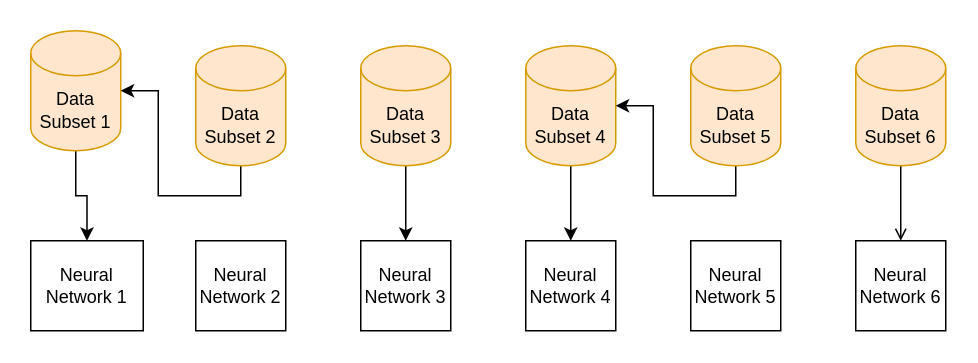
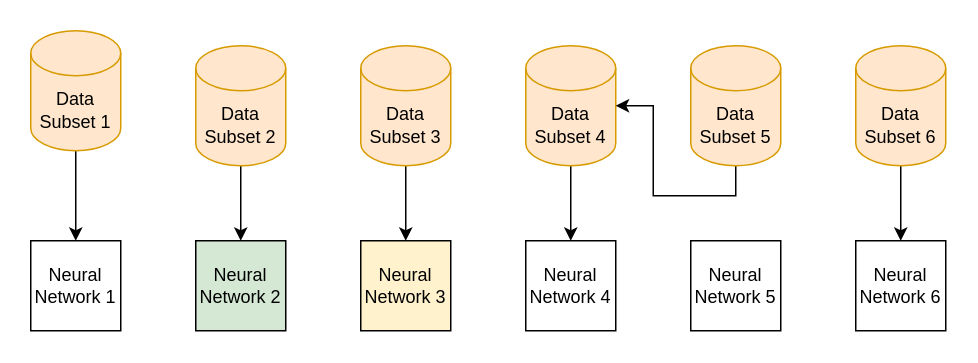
(158, 173) -> (241, 212)
(901, 231) -> (901, 229)
(87, 286) -> (76, 286)
(241, 286) -> (241, 286)
(406, 286) -> (406, 286)
